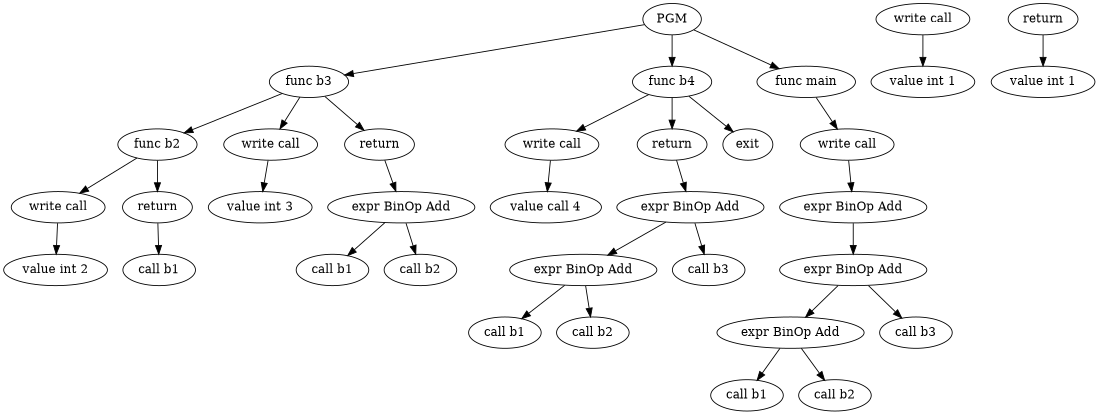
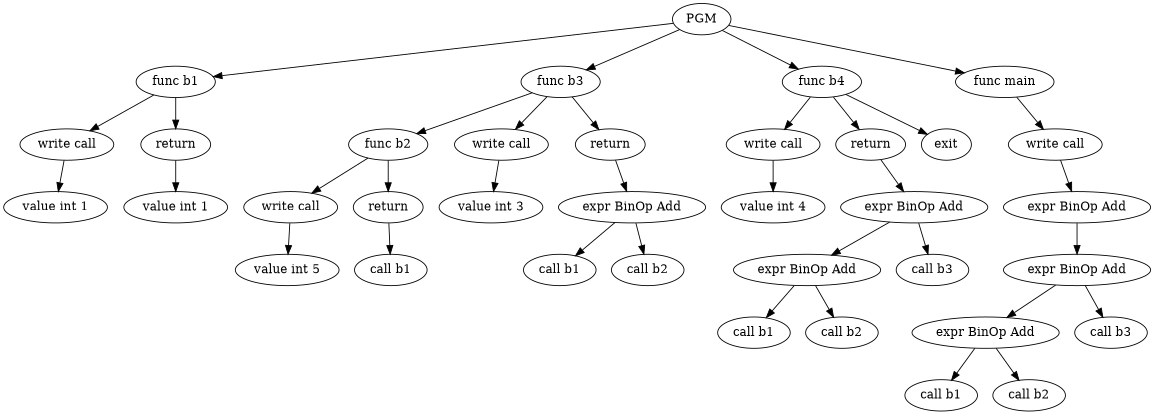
none -> (176, 82)
(546, 207) -> (773, 207)
(56, 270) -> (287, 270)
